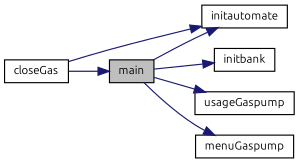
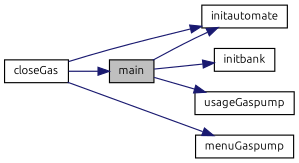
(172, 108) -> (135, 107)
